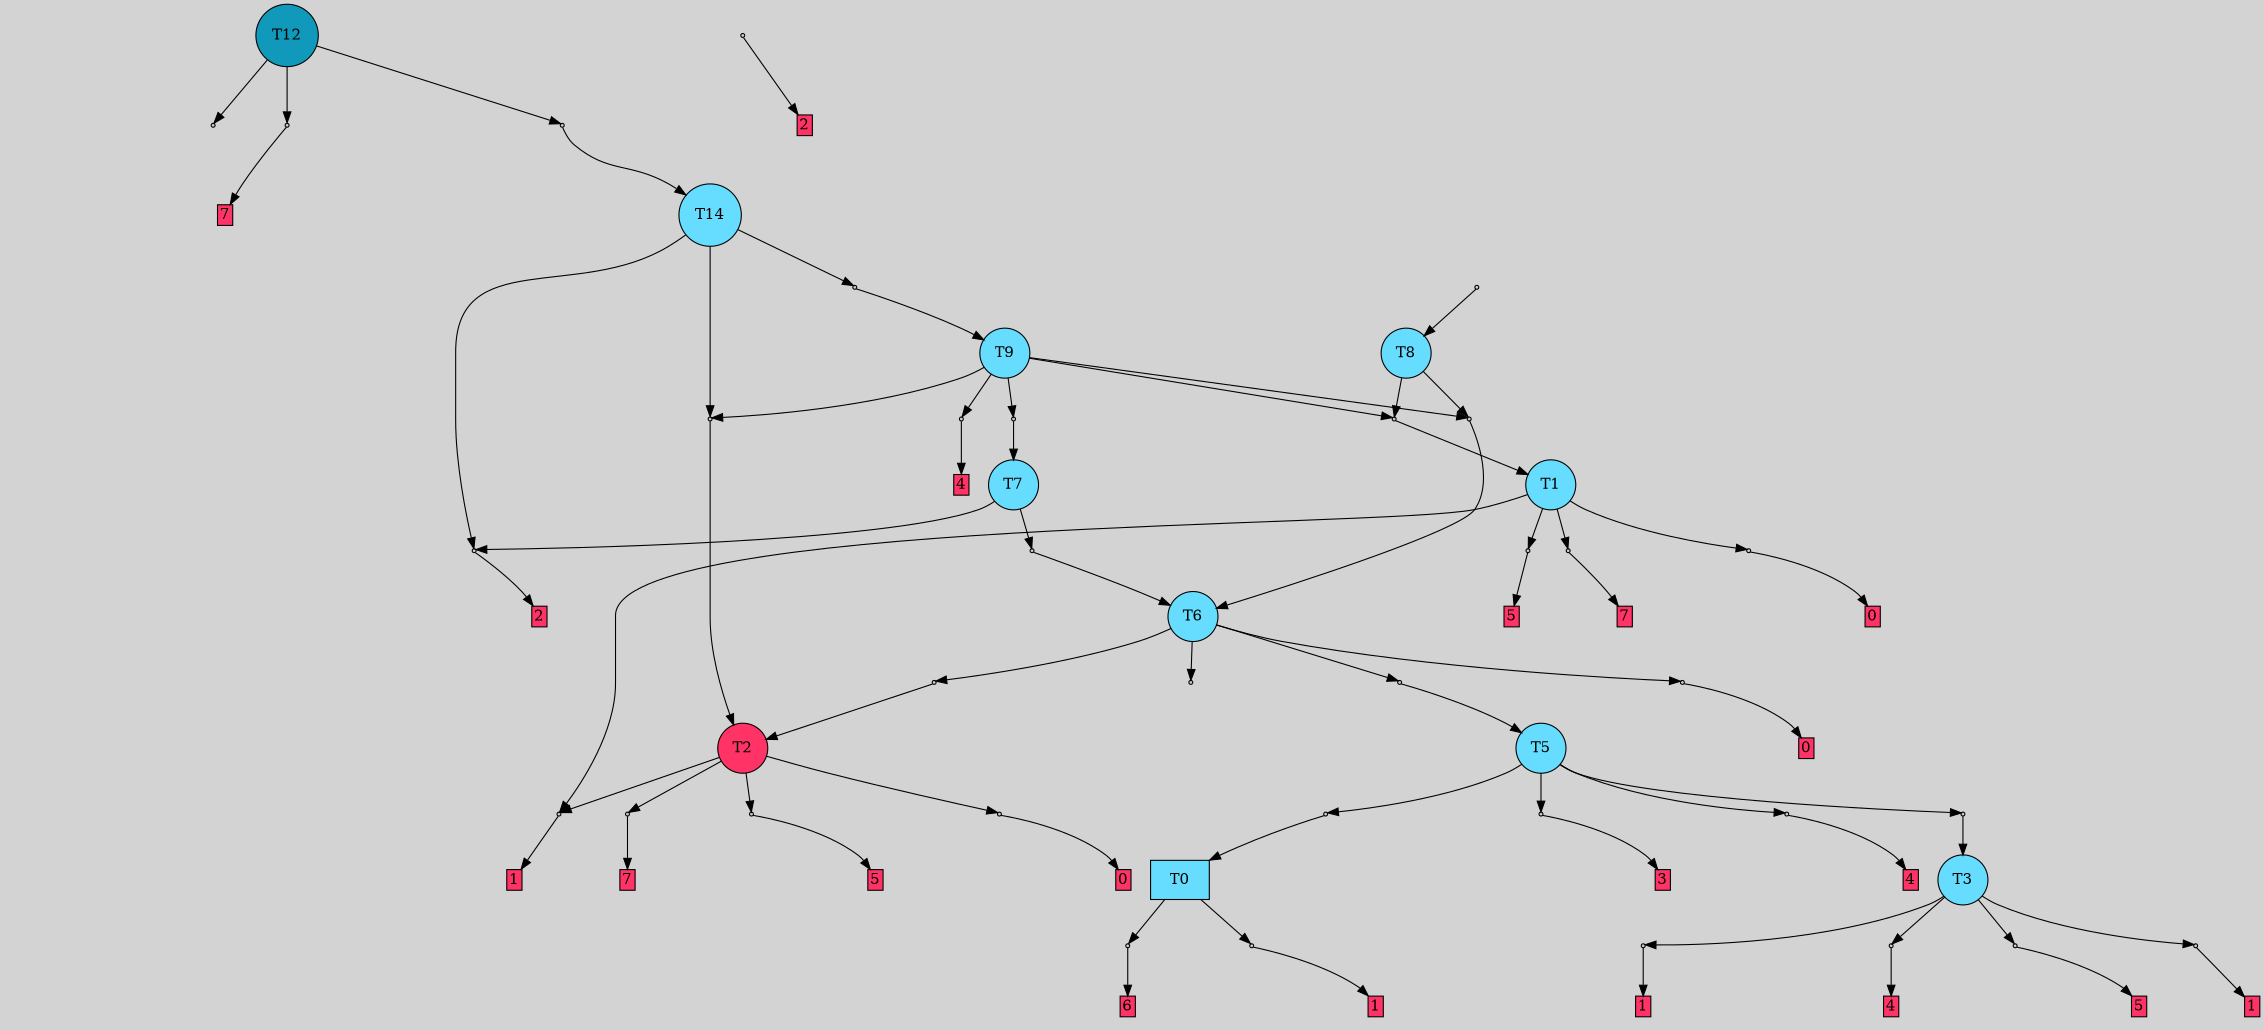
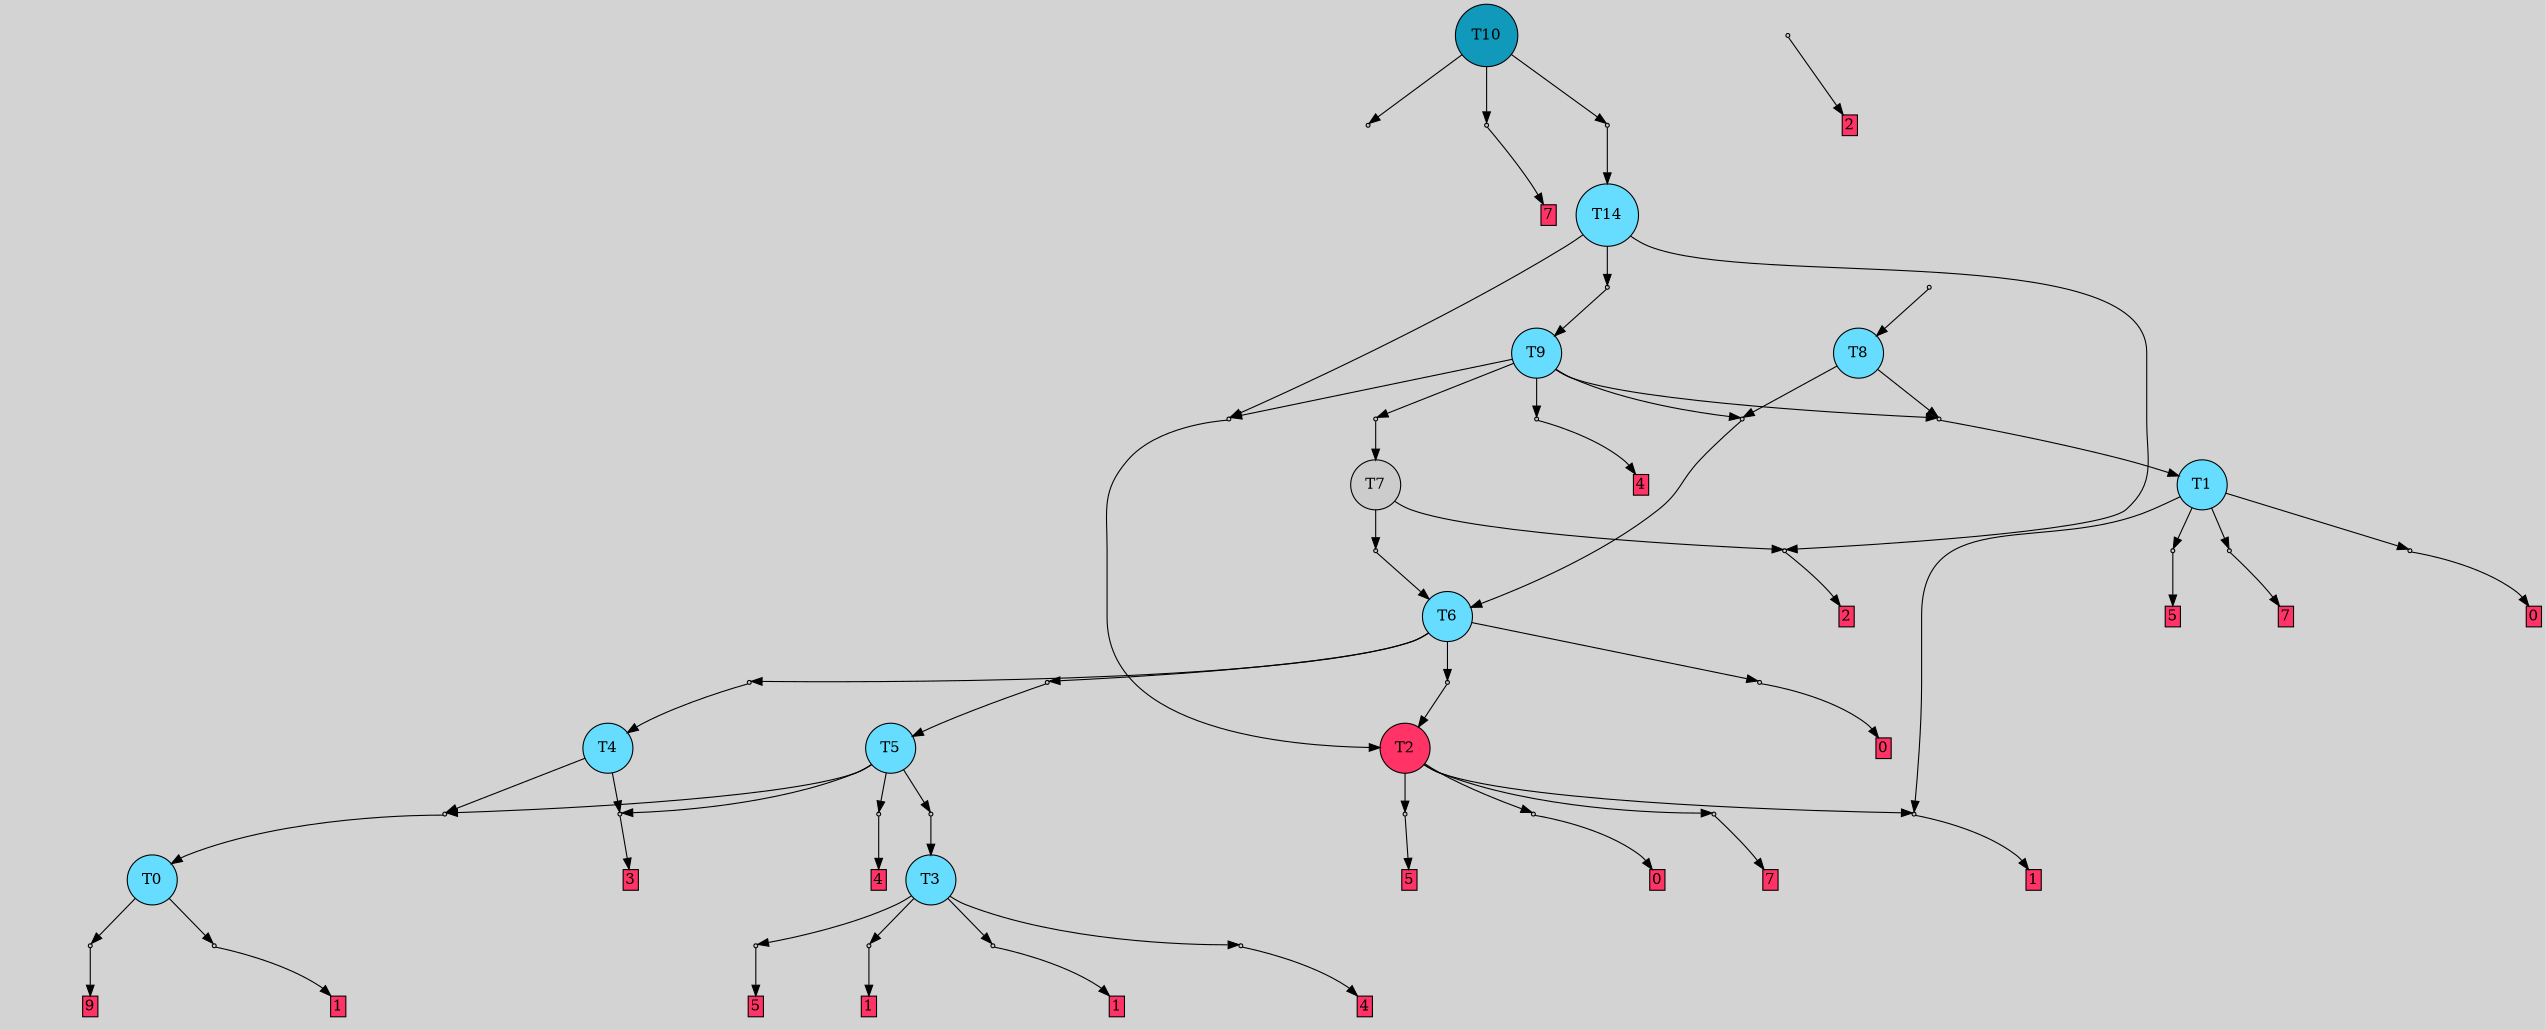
(287, 35) -> (1487, 35)
(1014, 485) -> (1376, 485)
none -> (608, 748)
(1180, 880) -> (152, 880)
(1128, 1006) -> (90, 1006)
